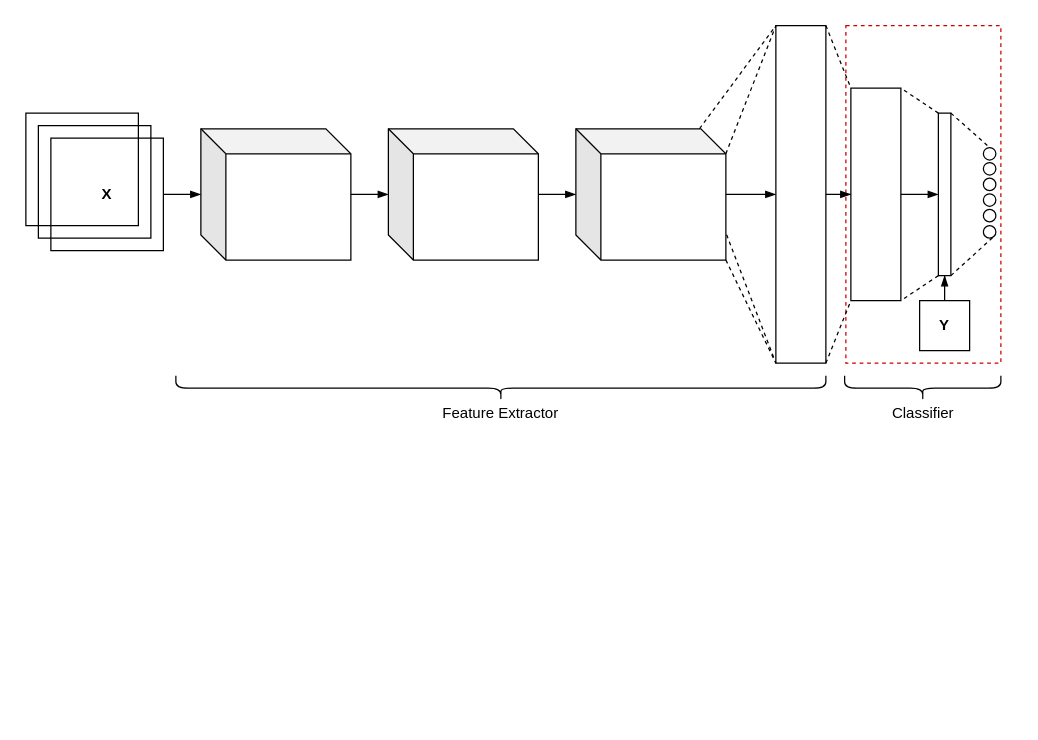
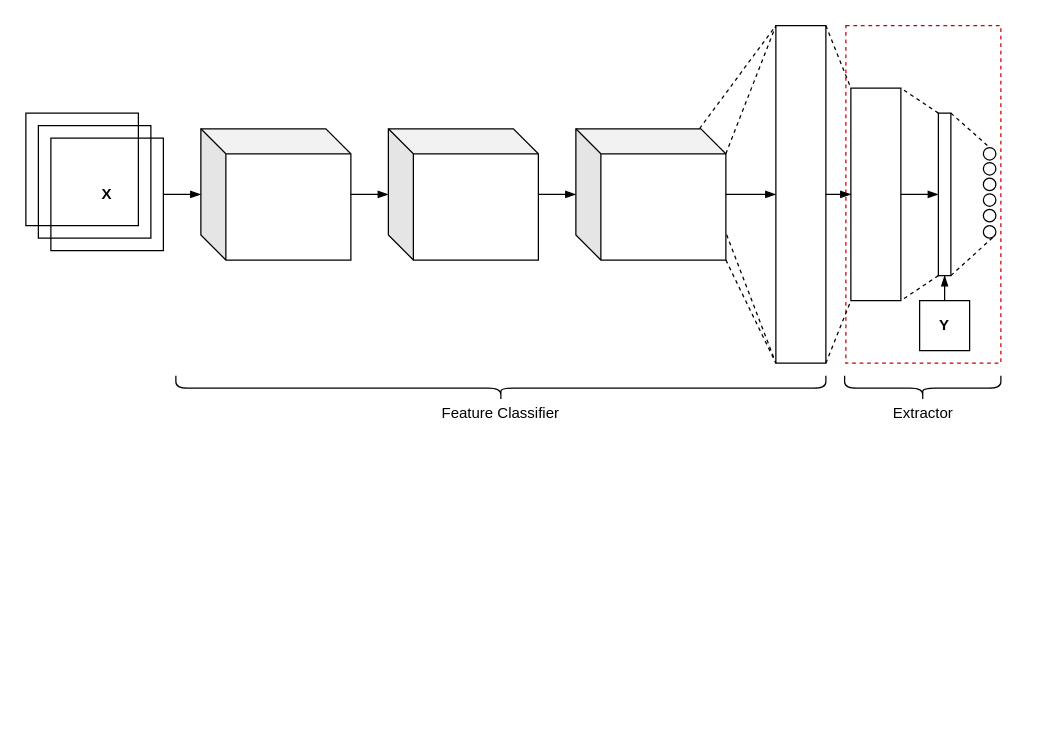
(501, 413) -> (501, 413)
(923, 413) -> (923, 413)
